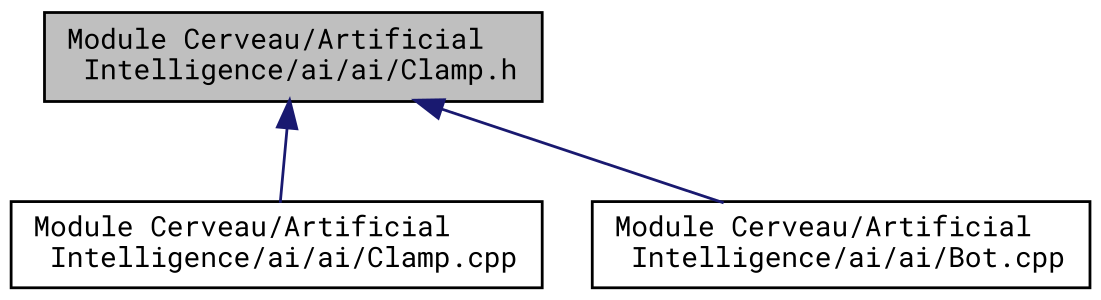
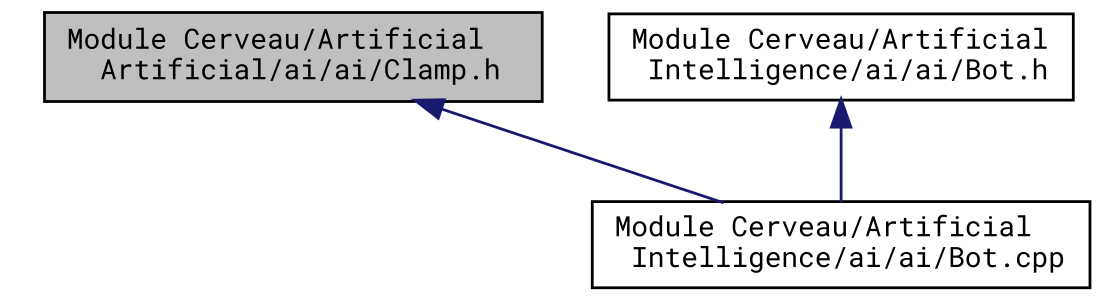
(293, 57) -> (293, 57)
none -> (841, 57)
(277, 245) -> none
